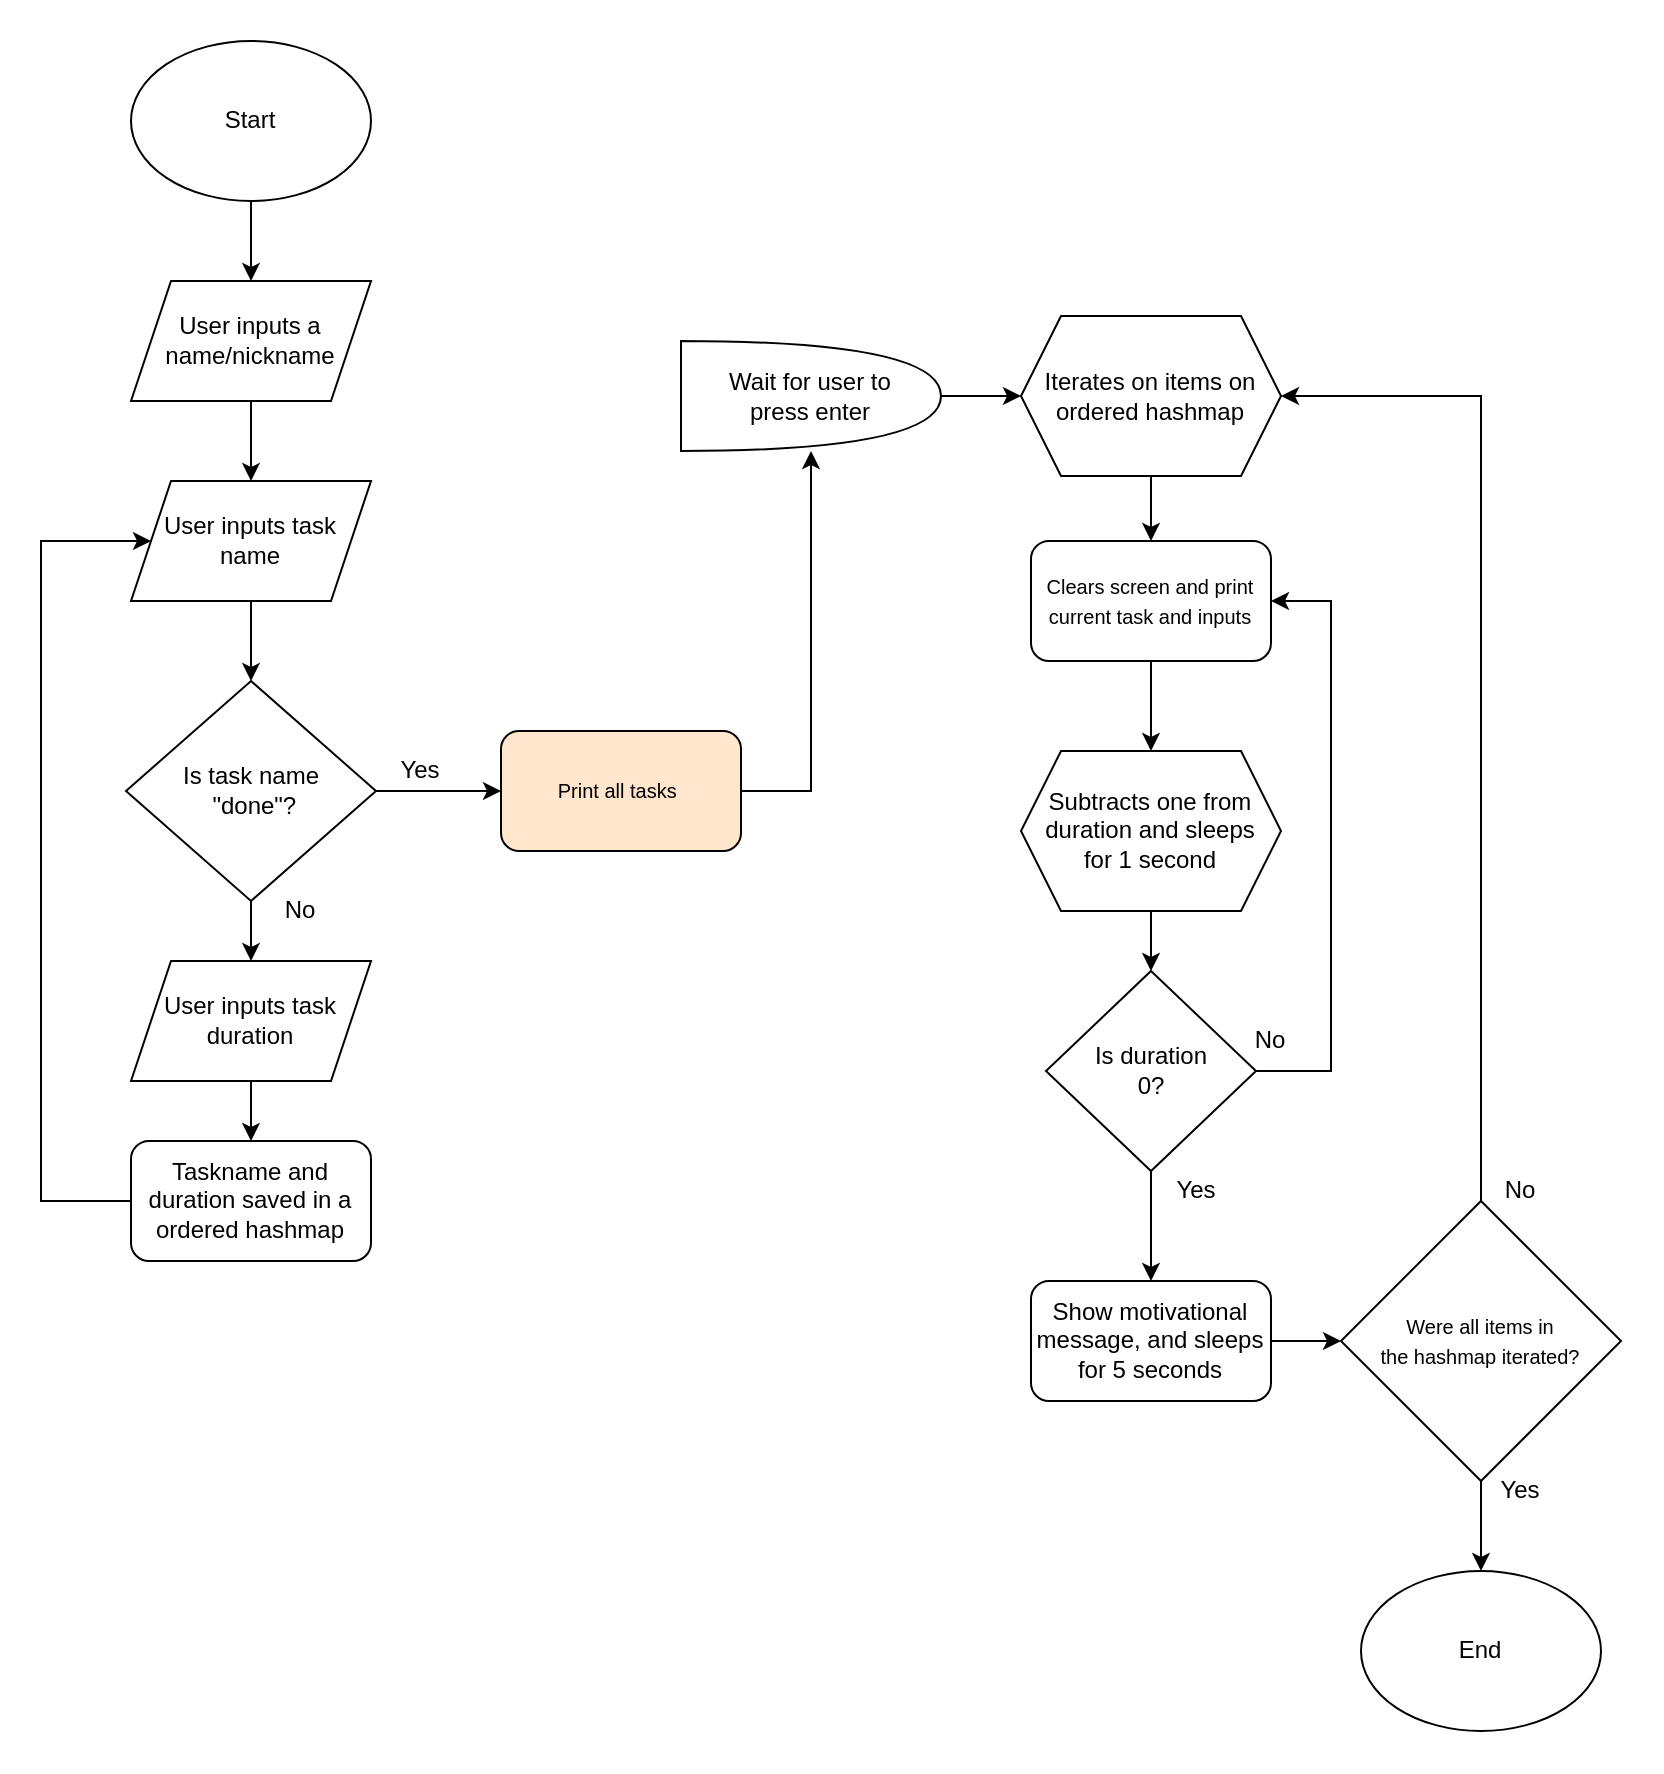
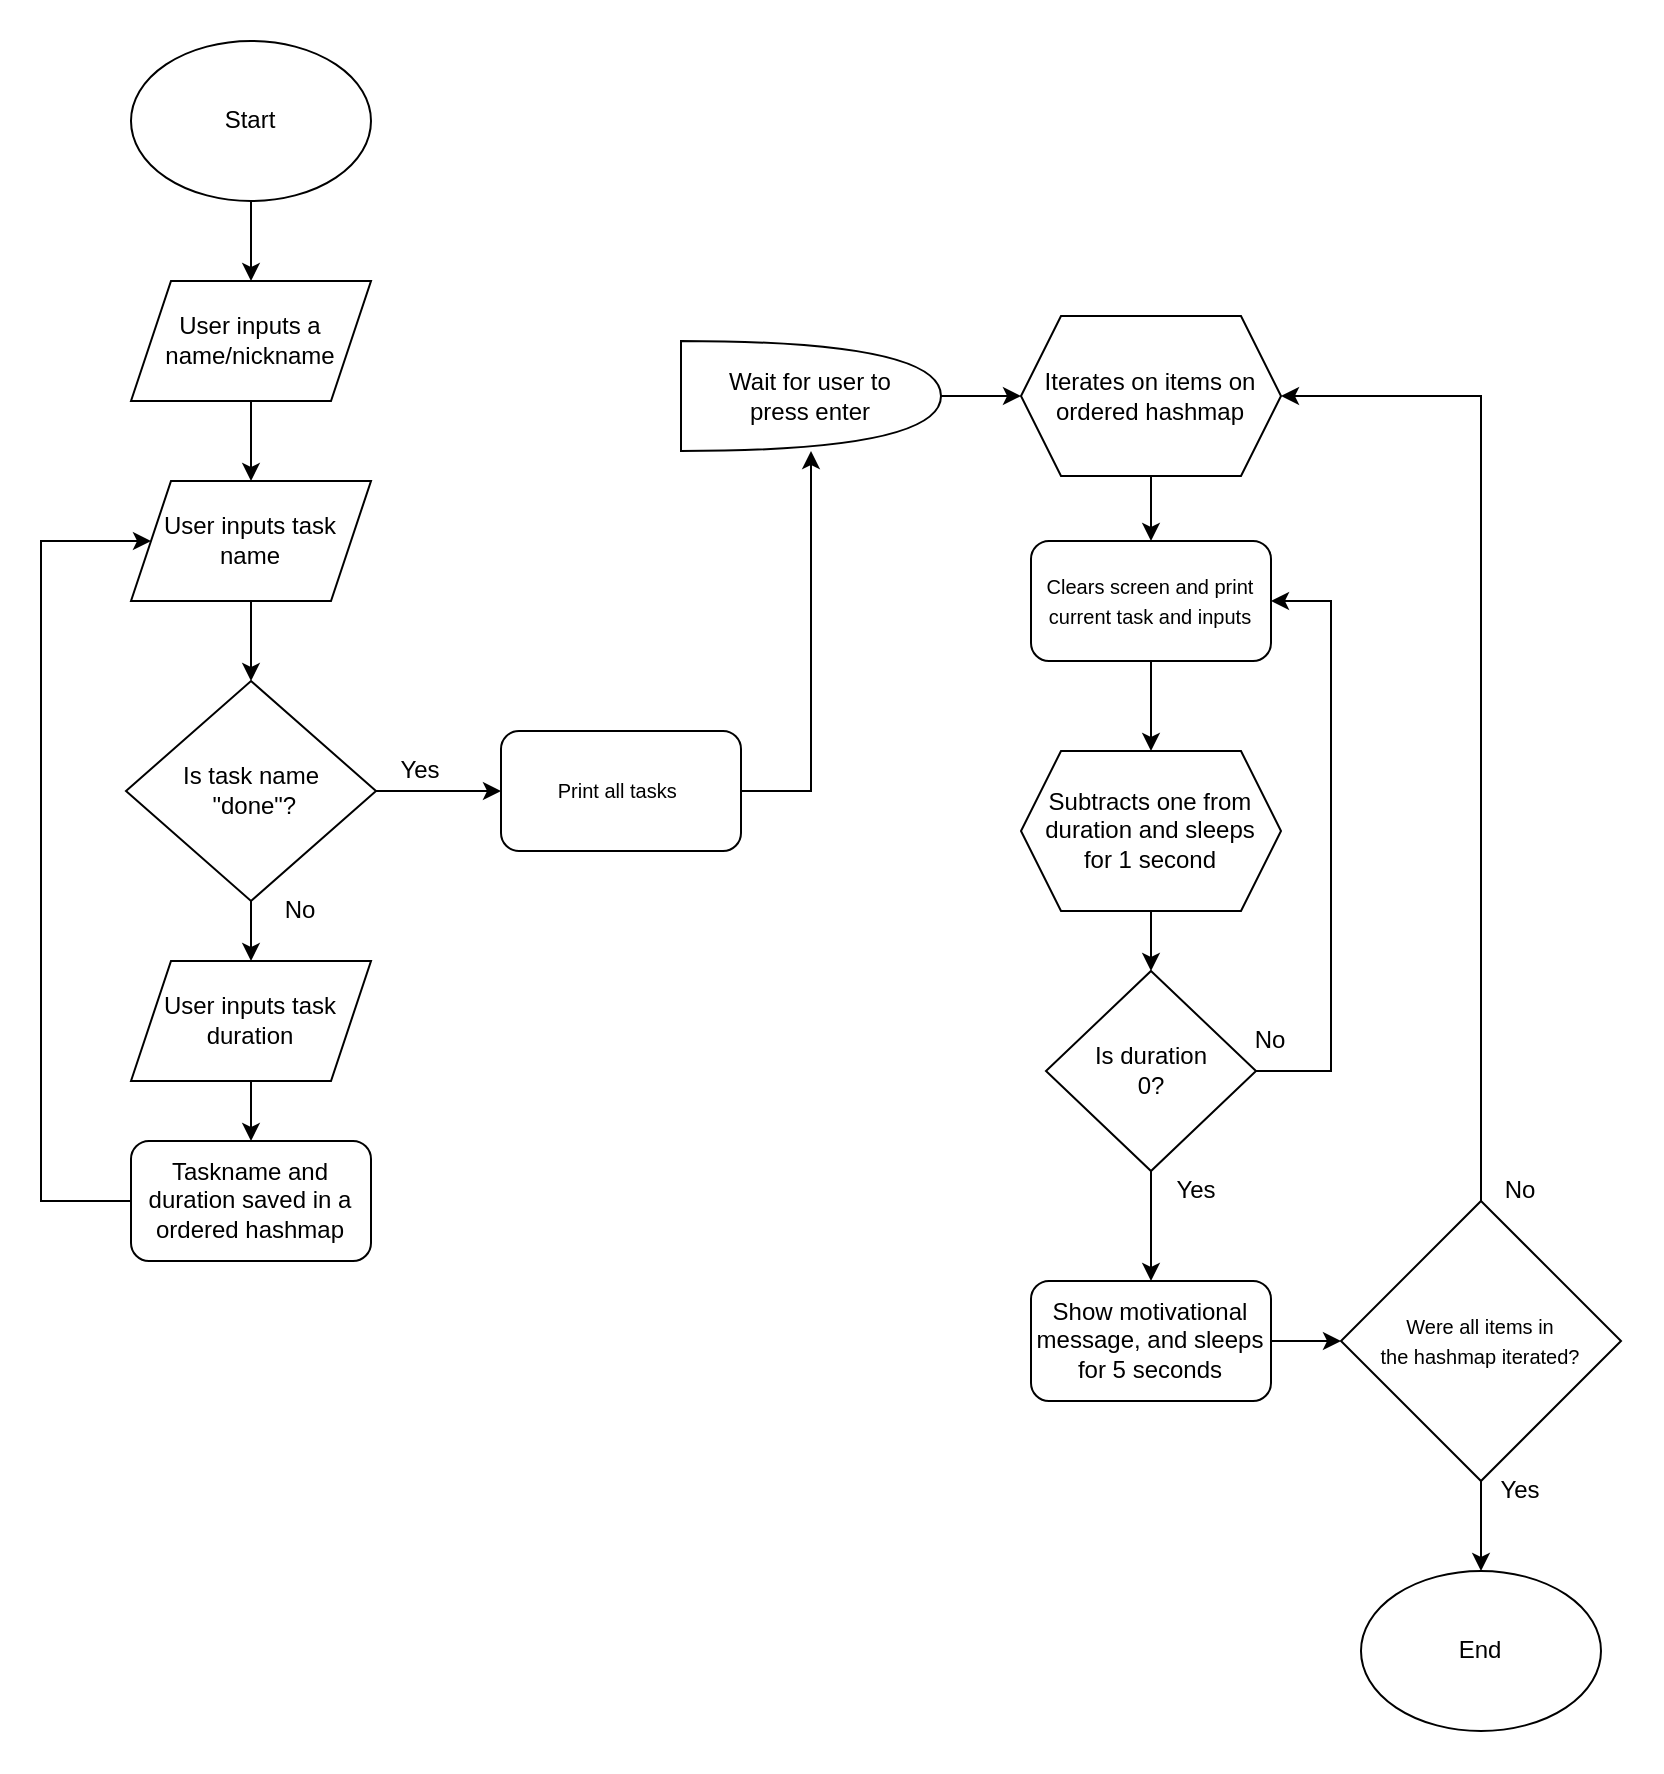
(621, 791) -> (621, 791)
